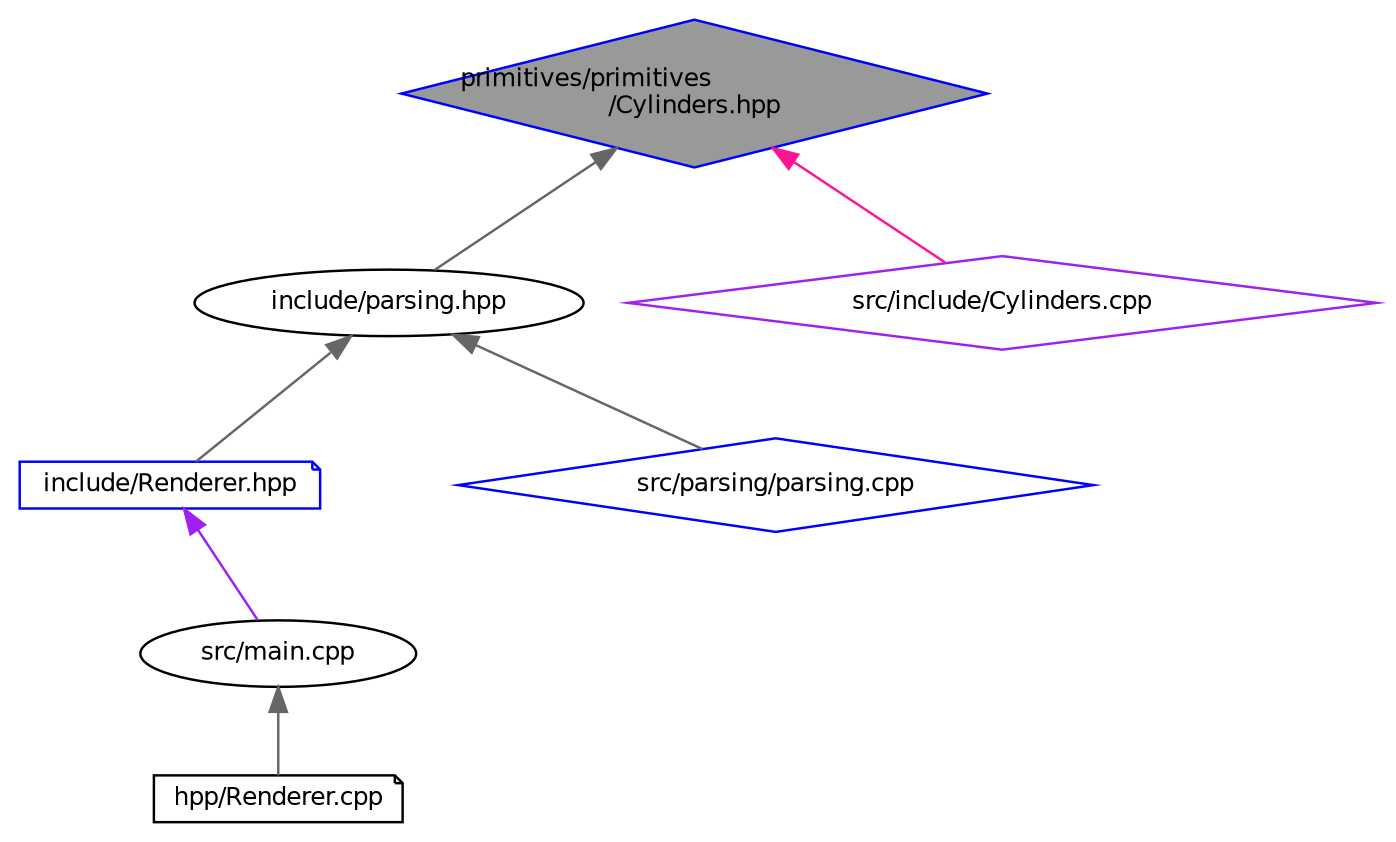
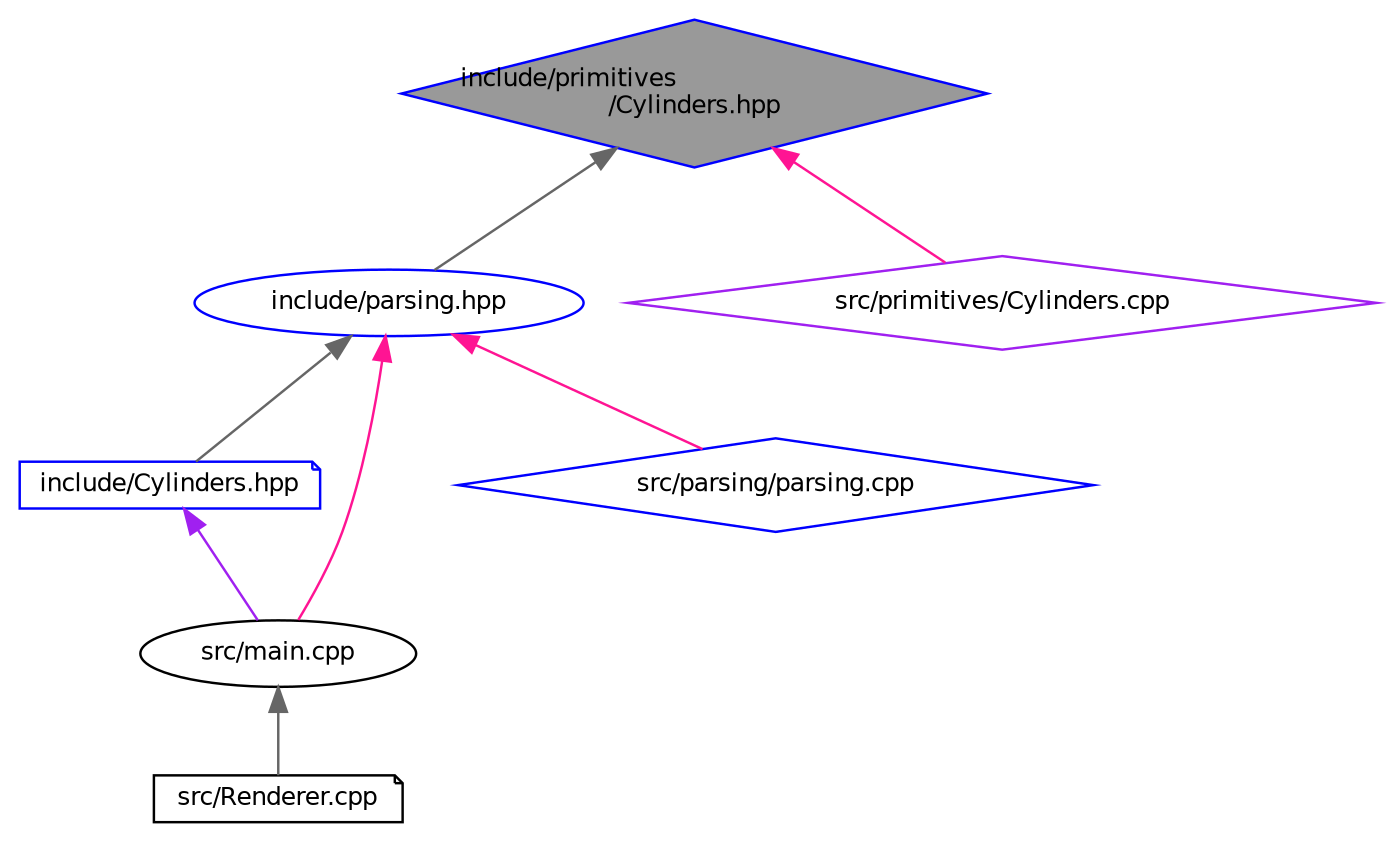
(694, 94) -> (694, 94)
(389, 303) -> (389, 303)
(1002, 303) -> (1002, 303)
(589, 397) -> (589, 397)
(170, 485) -> (170, 485)
none -> (354, 495)
(278, 799) -> (278, 799)
